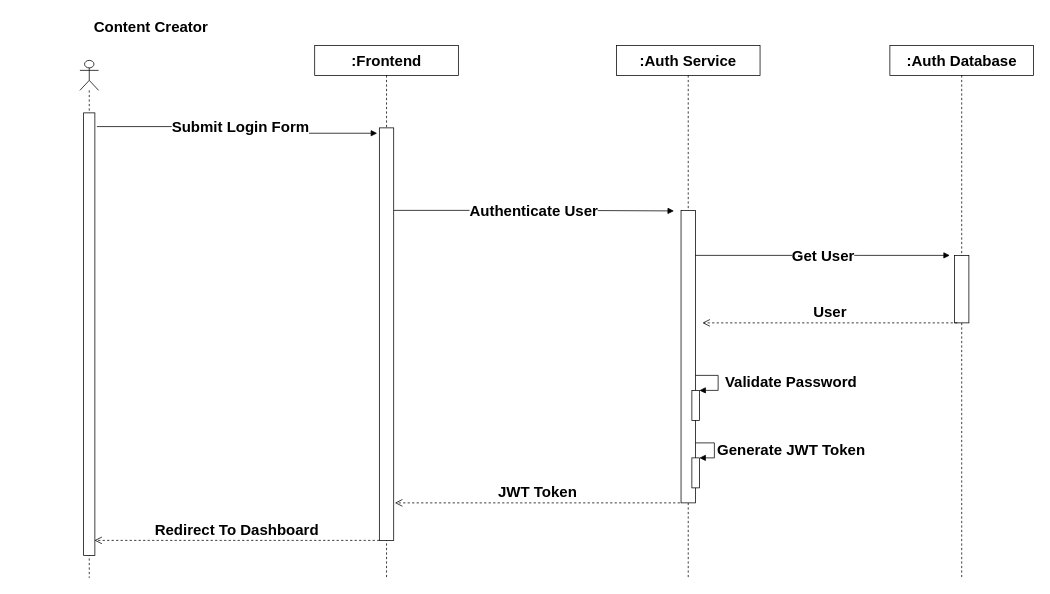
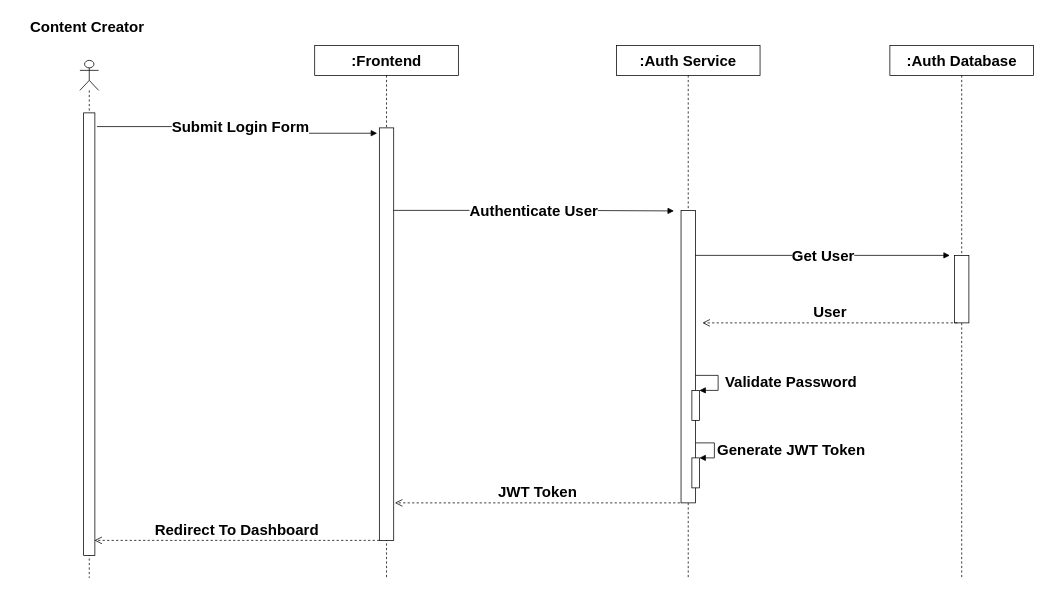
(151, 27) -> (87, 27)
